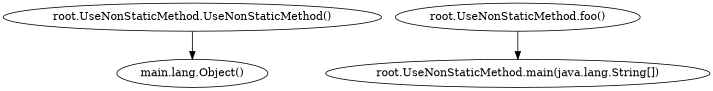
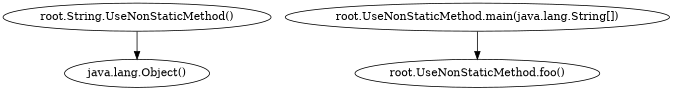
(192, 17) -> (137, 17)
(518, 41) -> (477, 41)
(192, 73) -> (137, 73)
